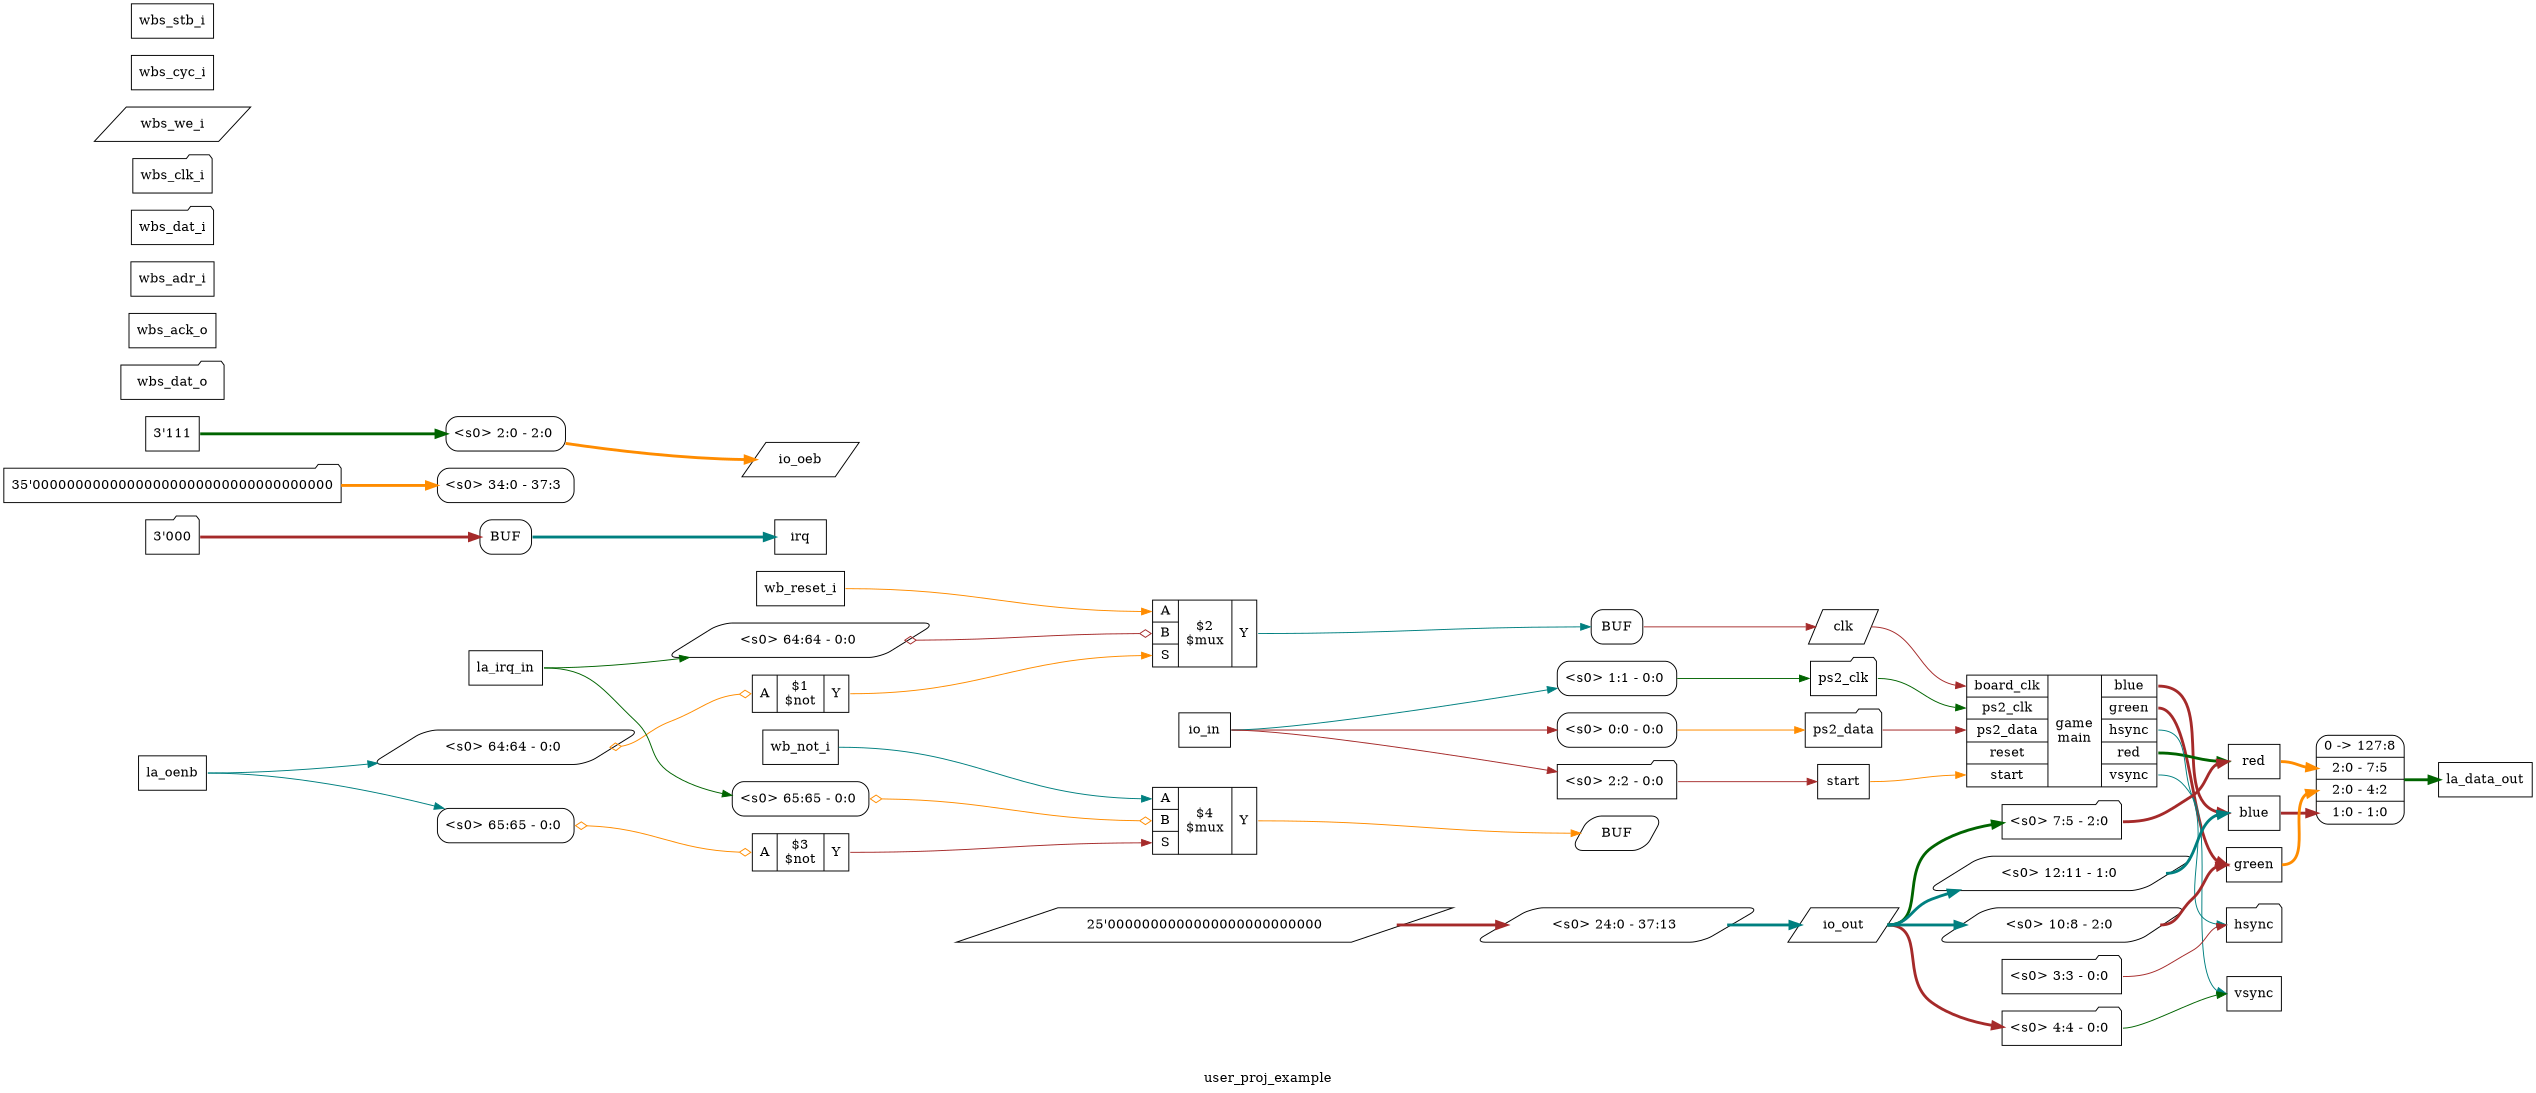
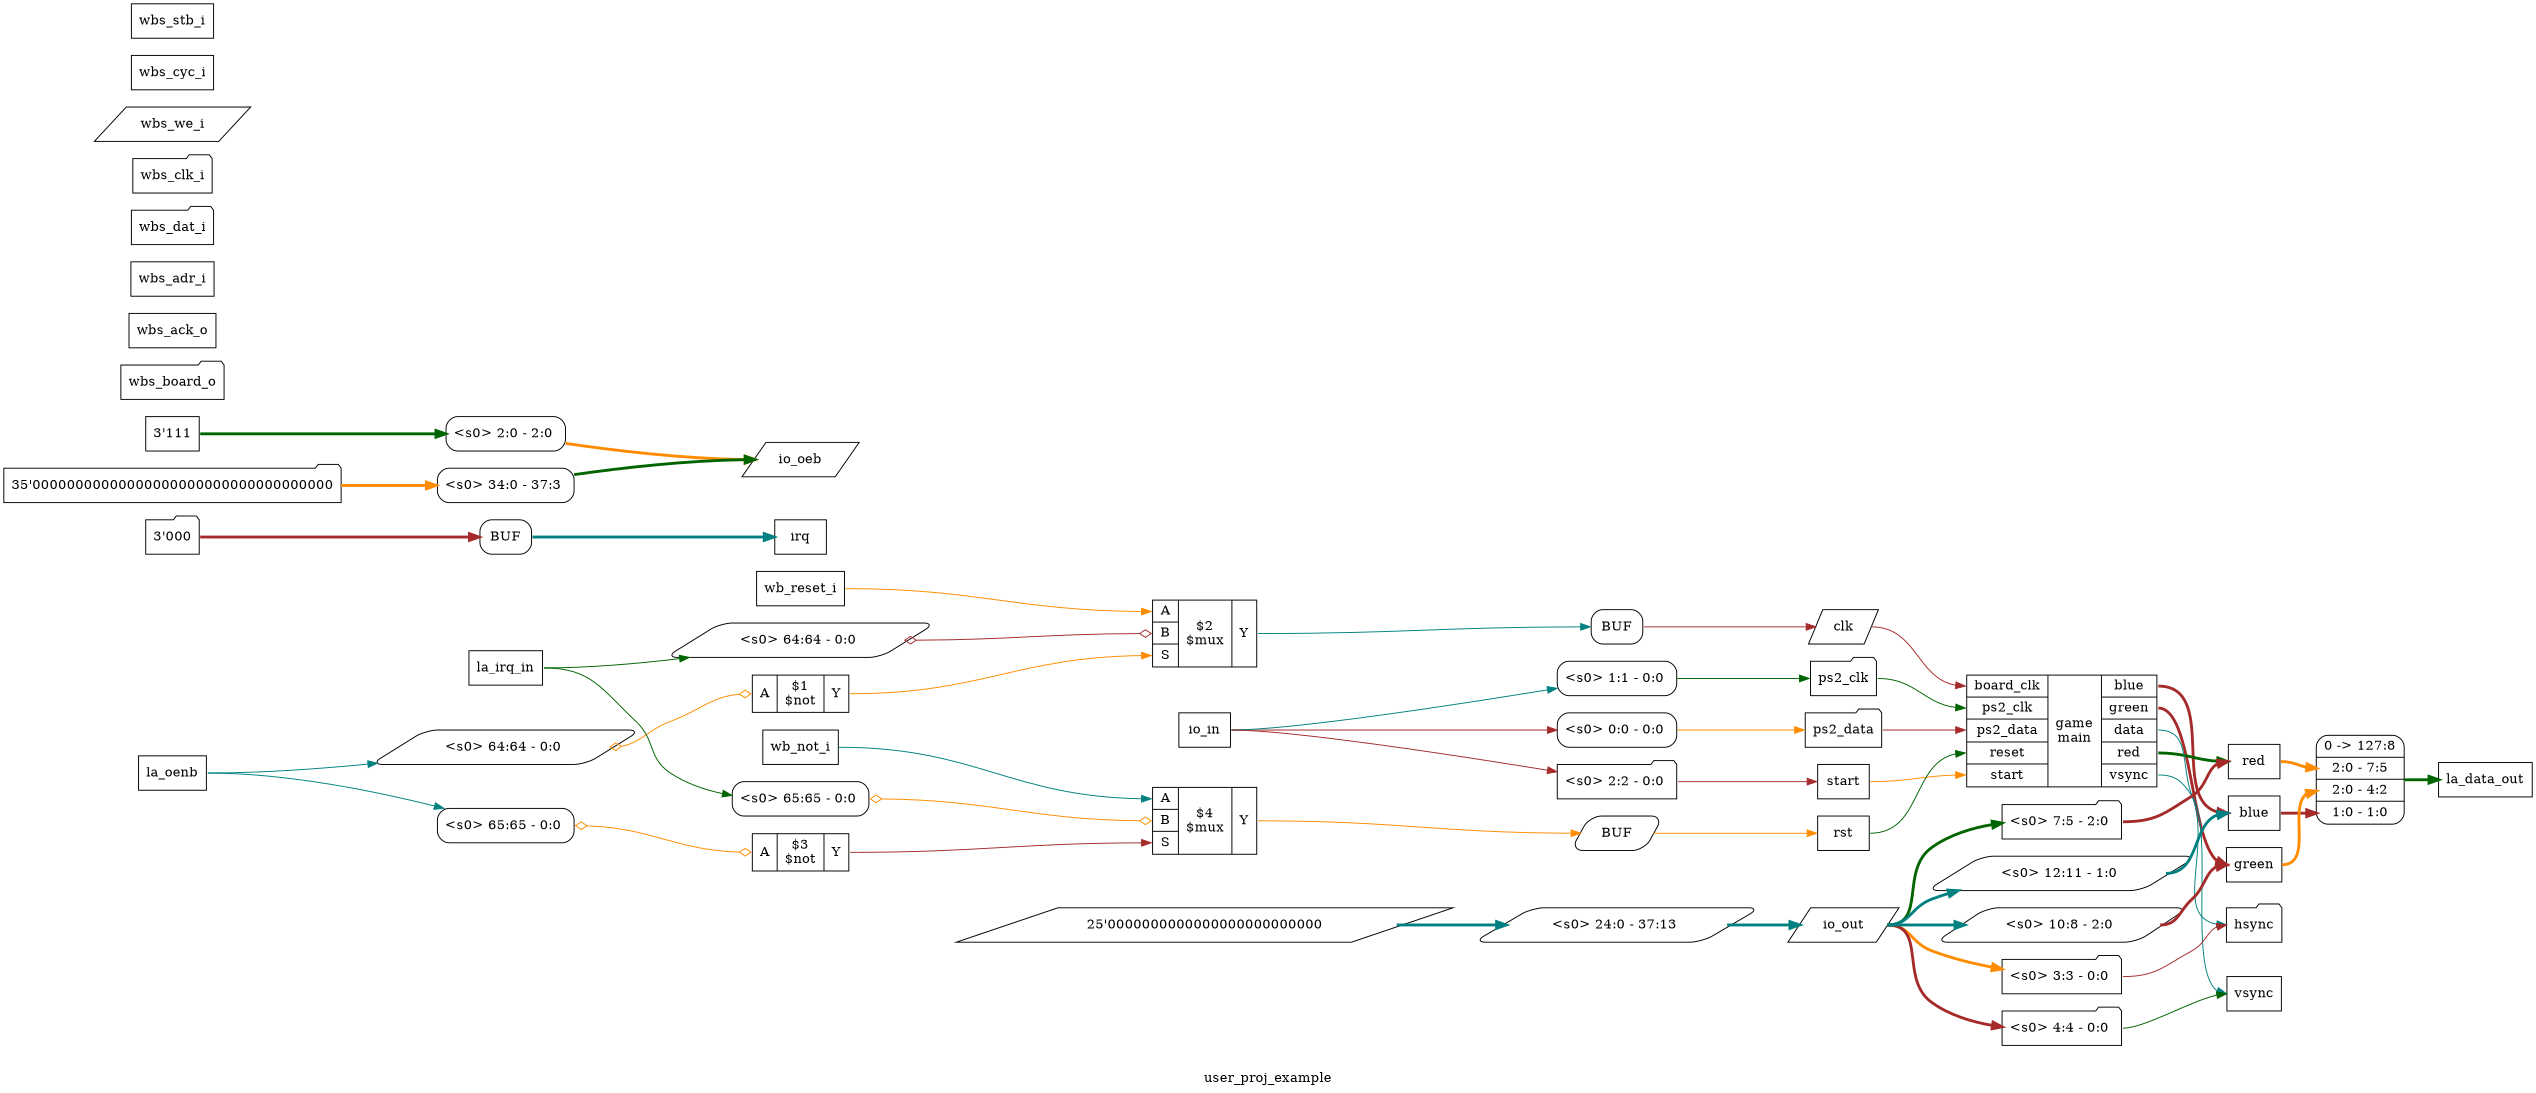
(172, 382) -> (172, 382)
none -> (659, 465)
(2129, 730) -> (2129, 730)
none -> (1843, 833)
(1447, 925) -> (1447, 925)
none -> (1936, 953)
